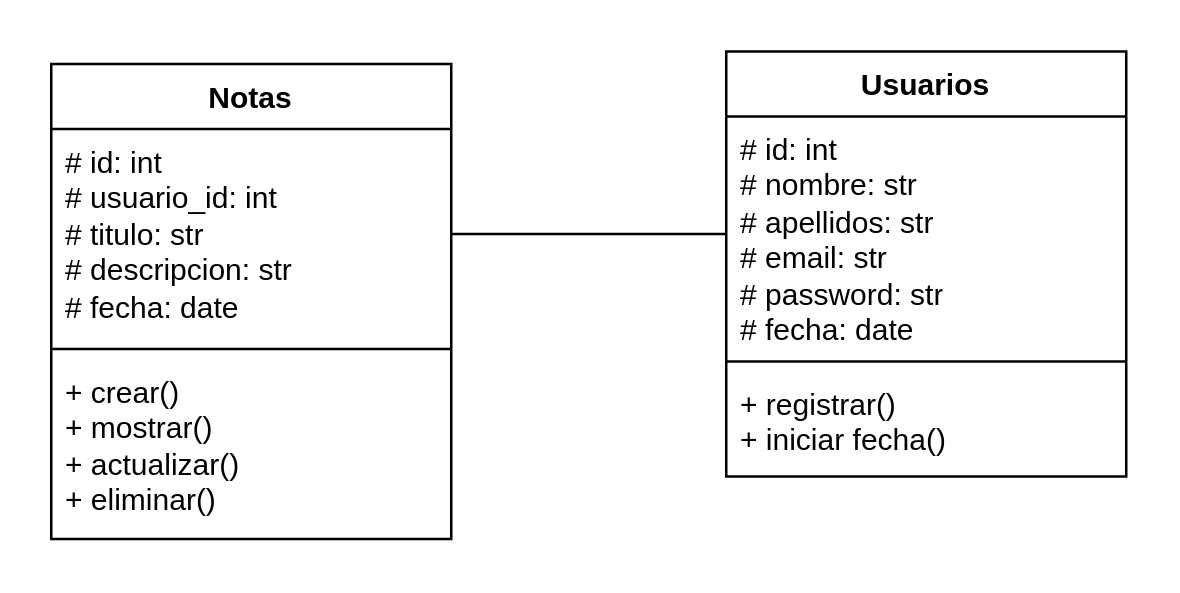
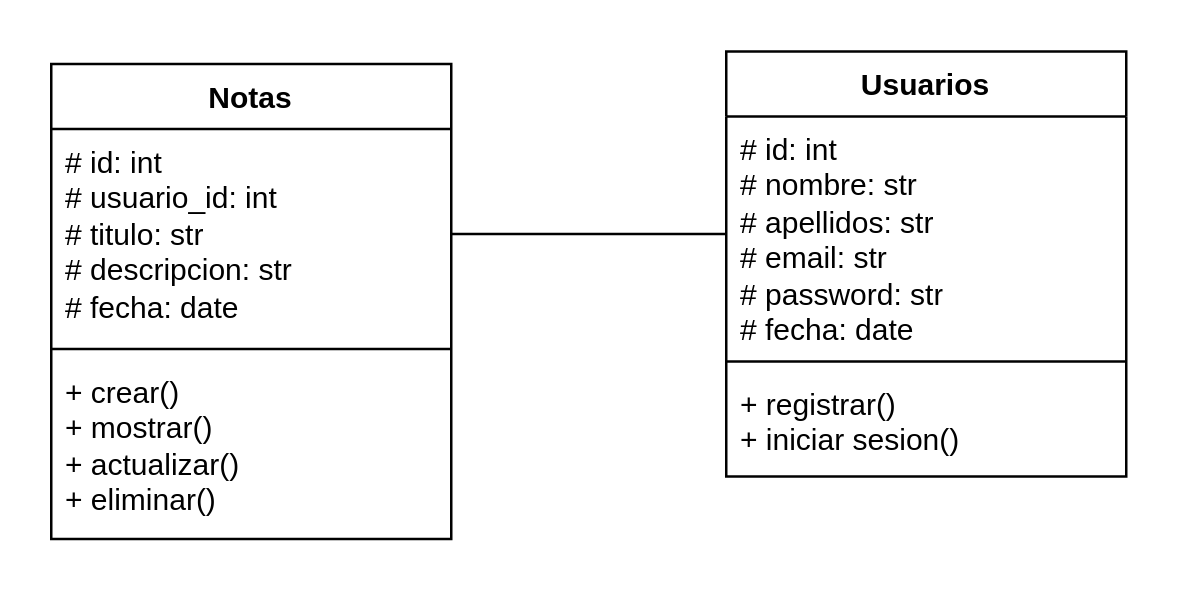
(865, 425) -> (869, 425)
